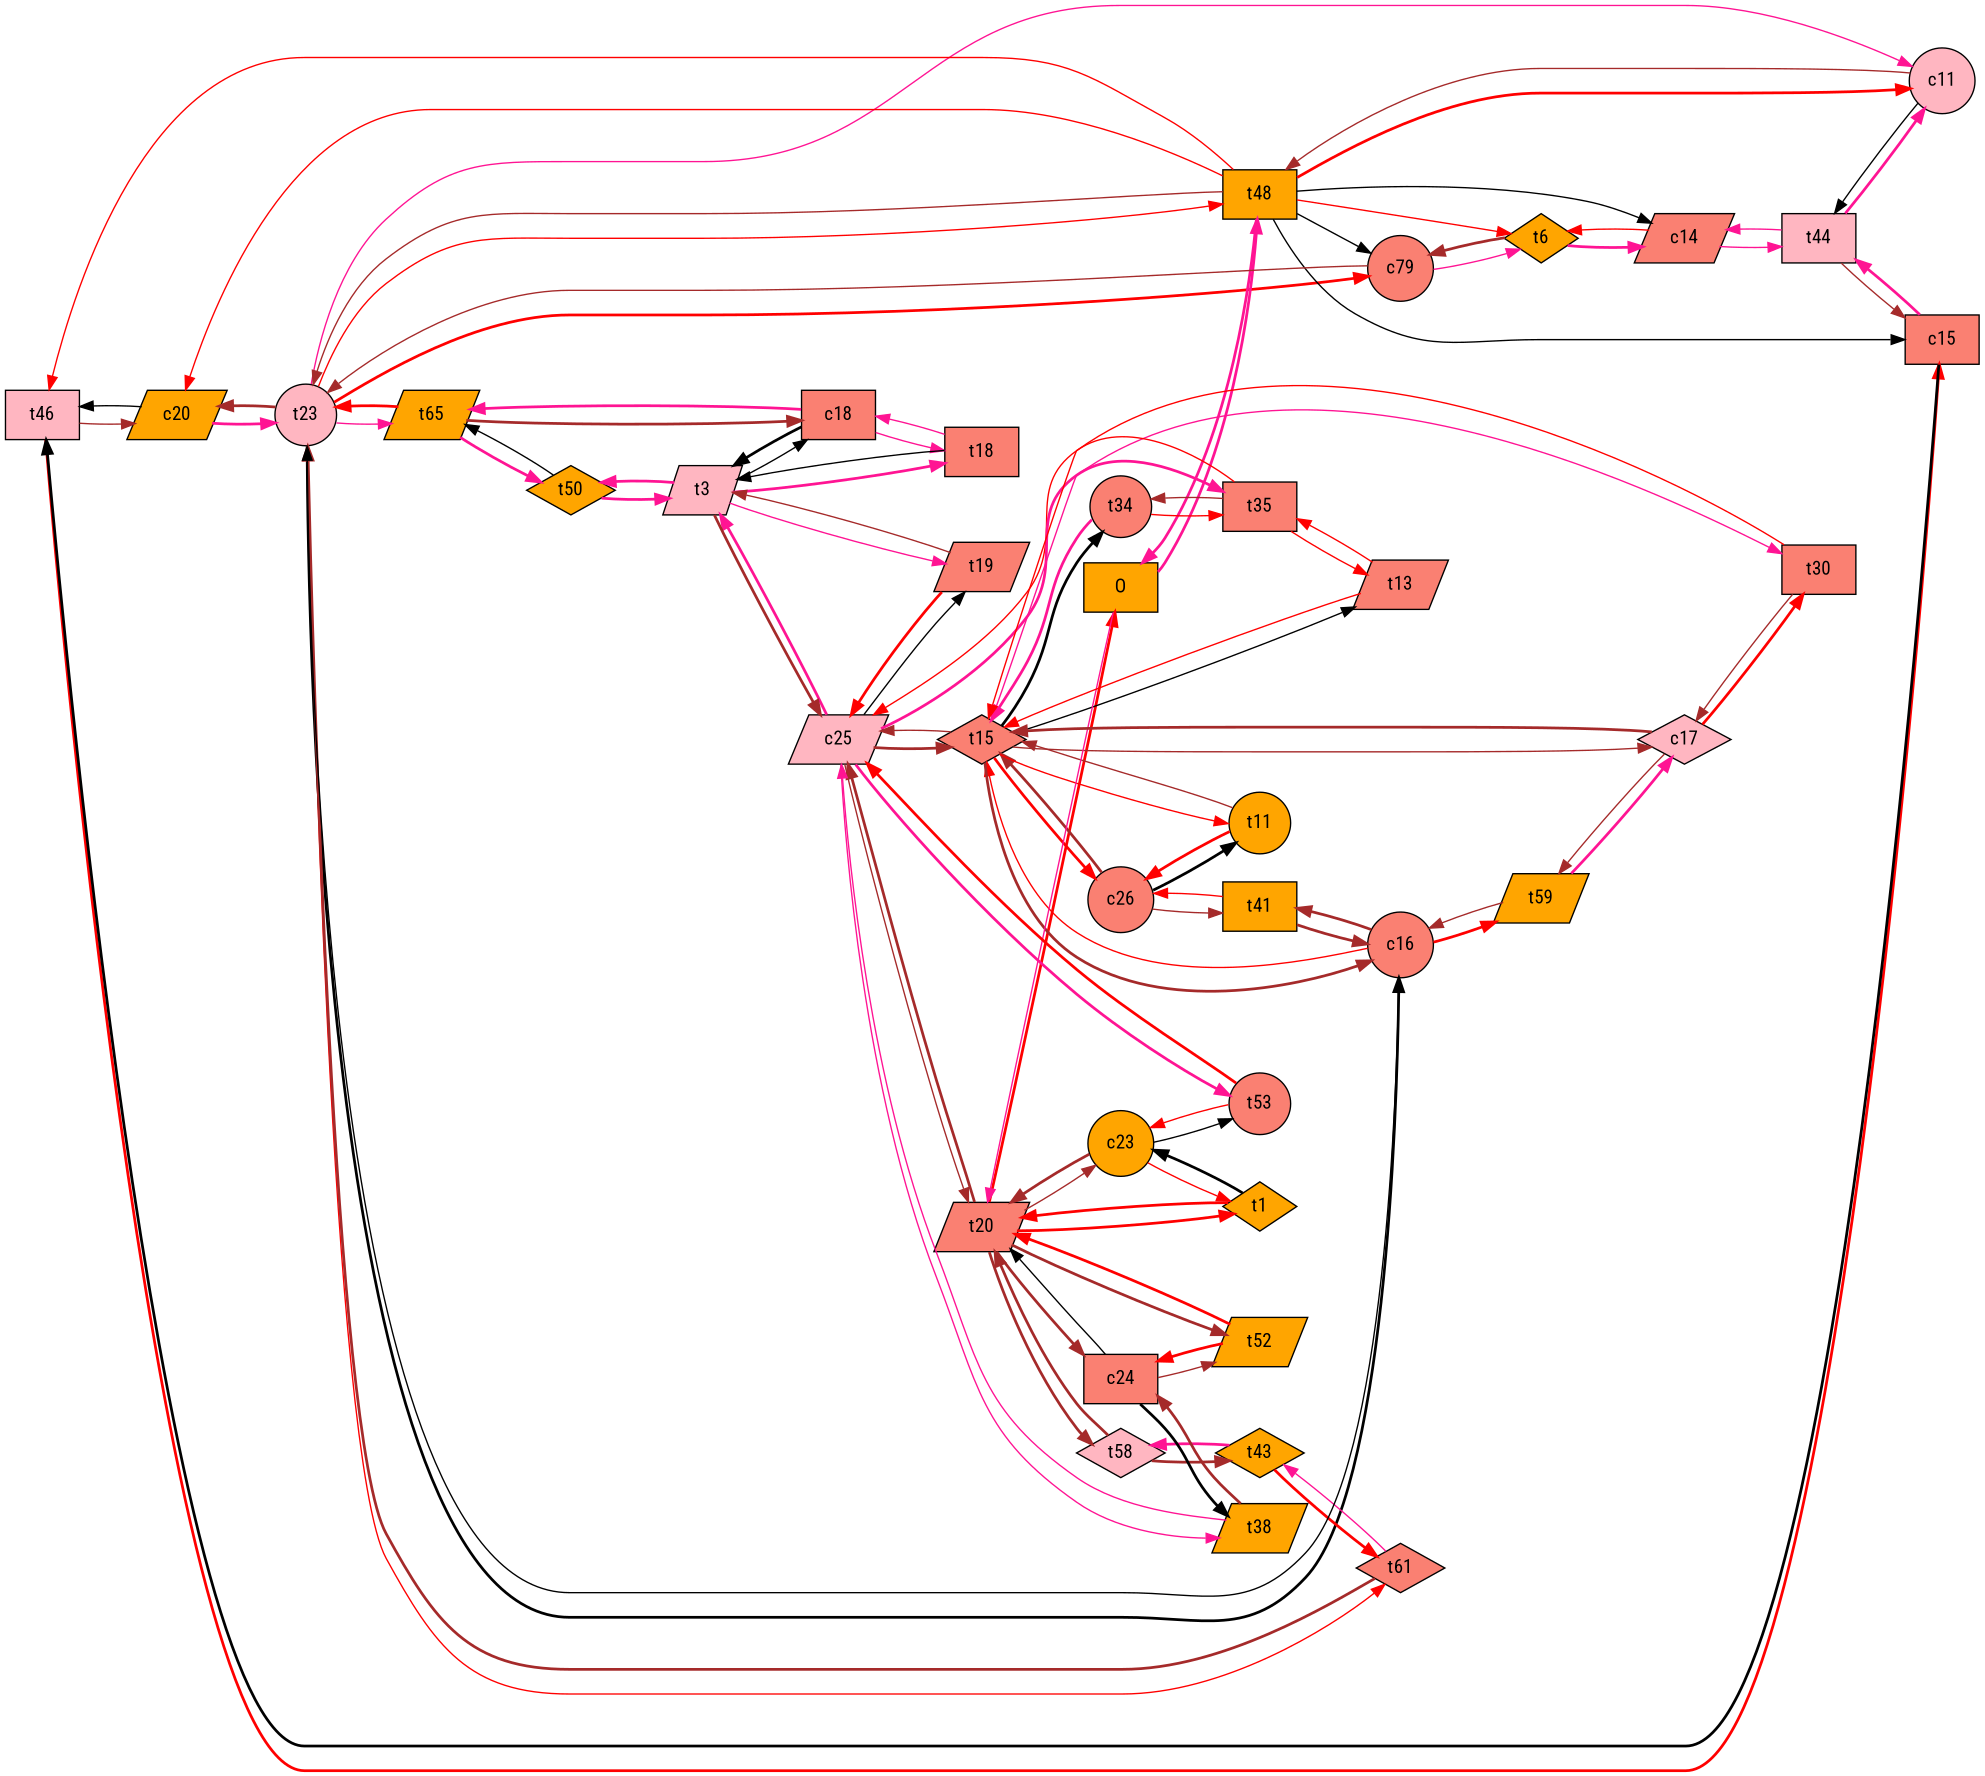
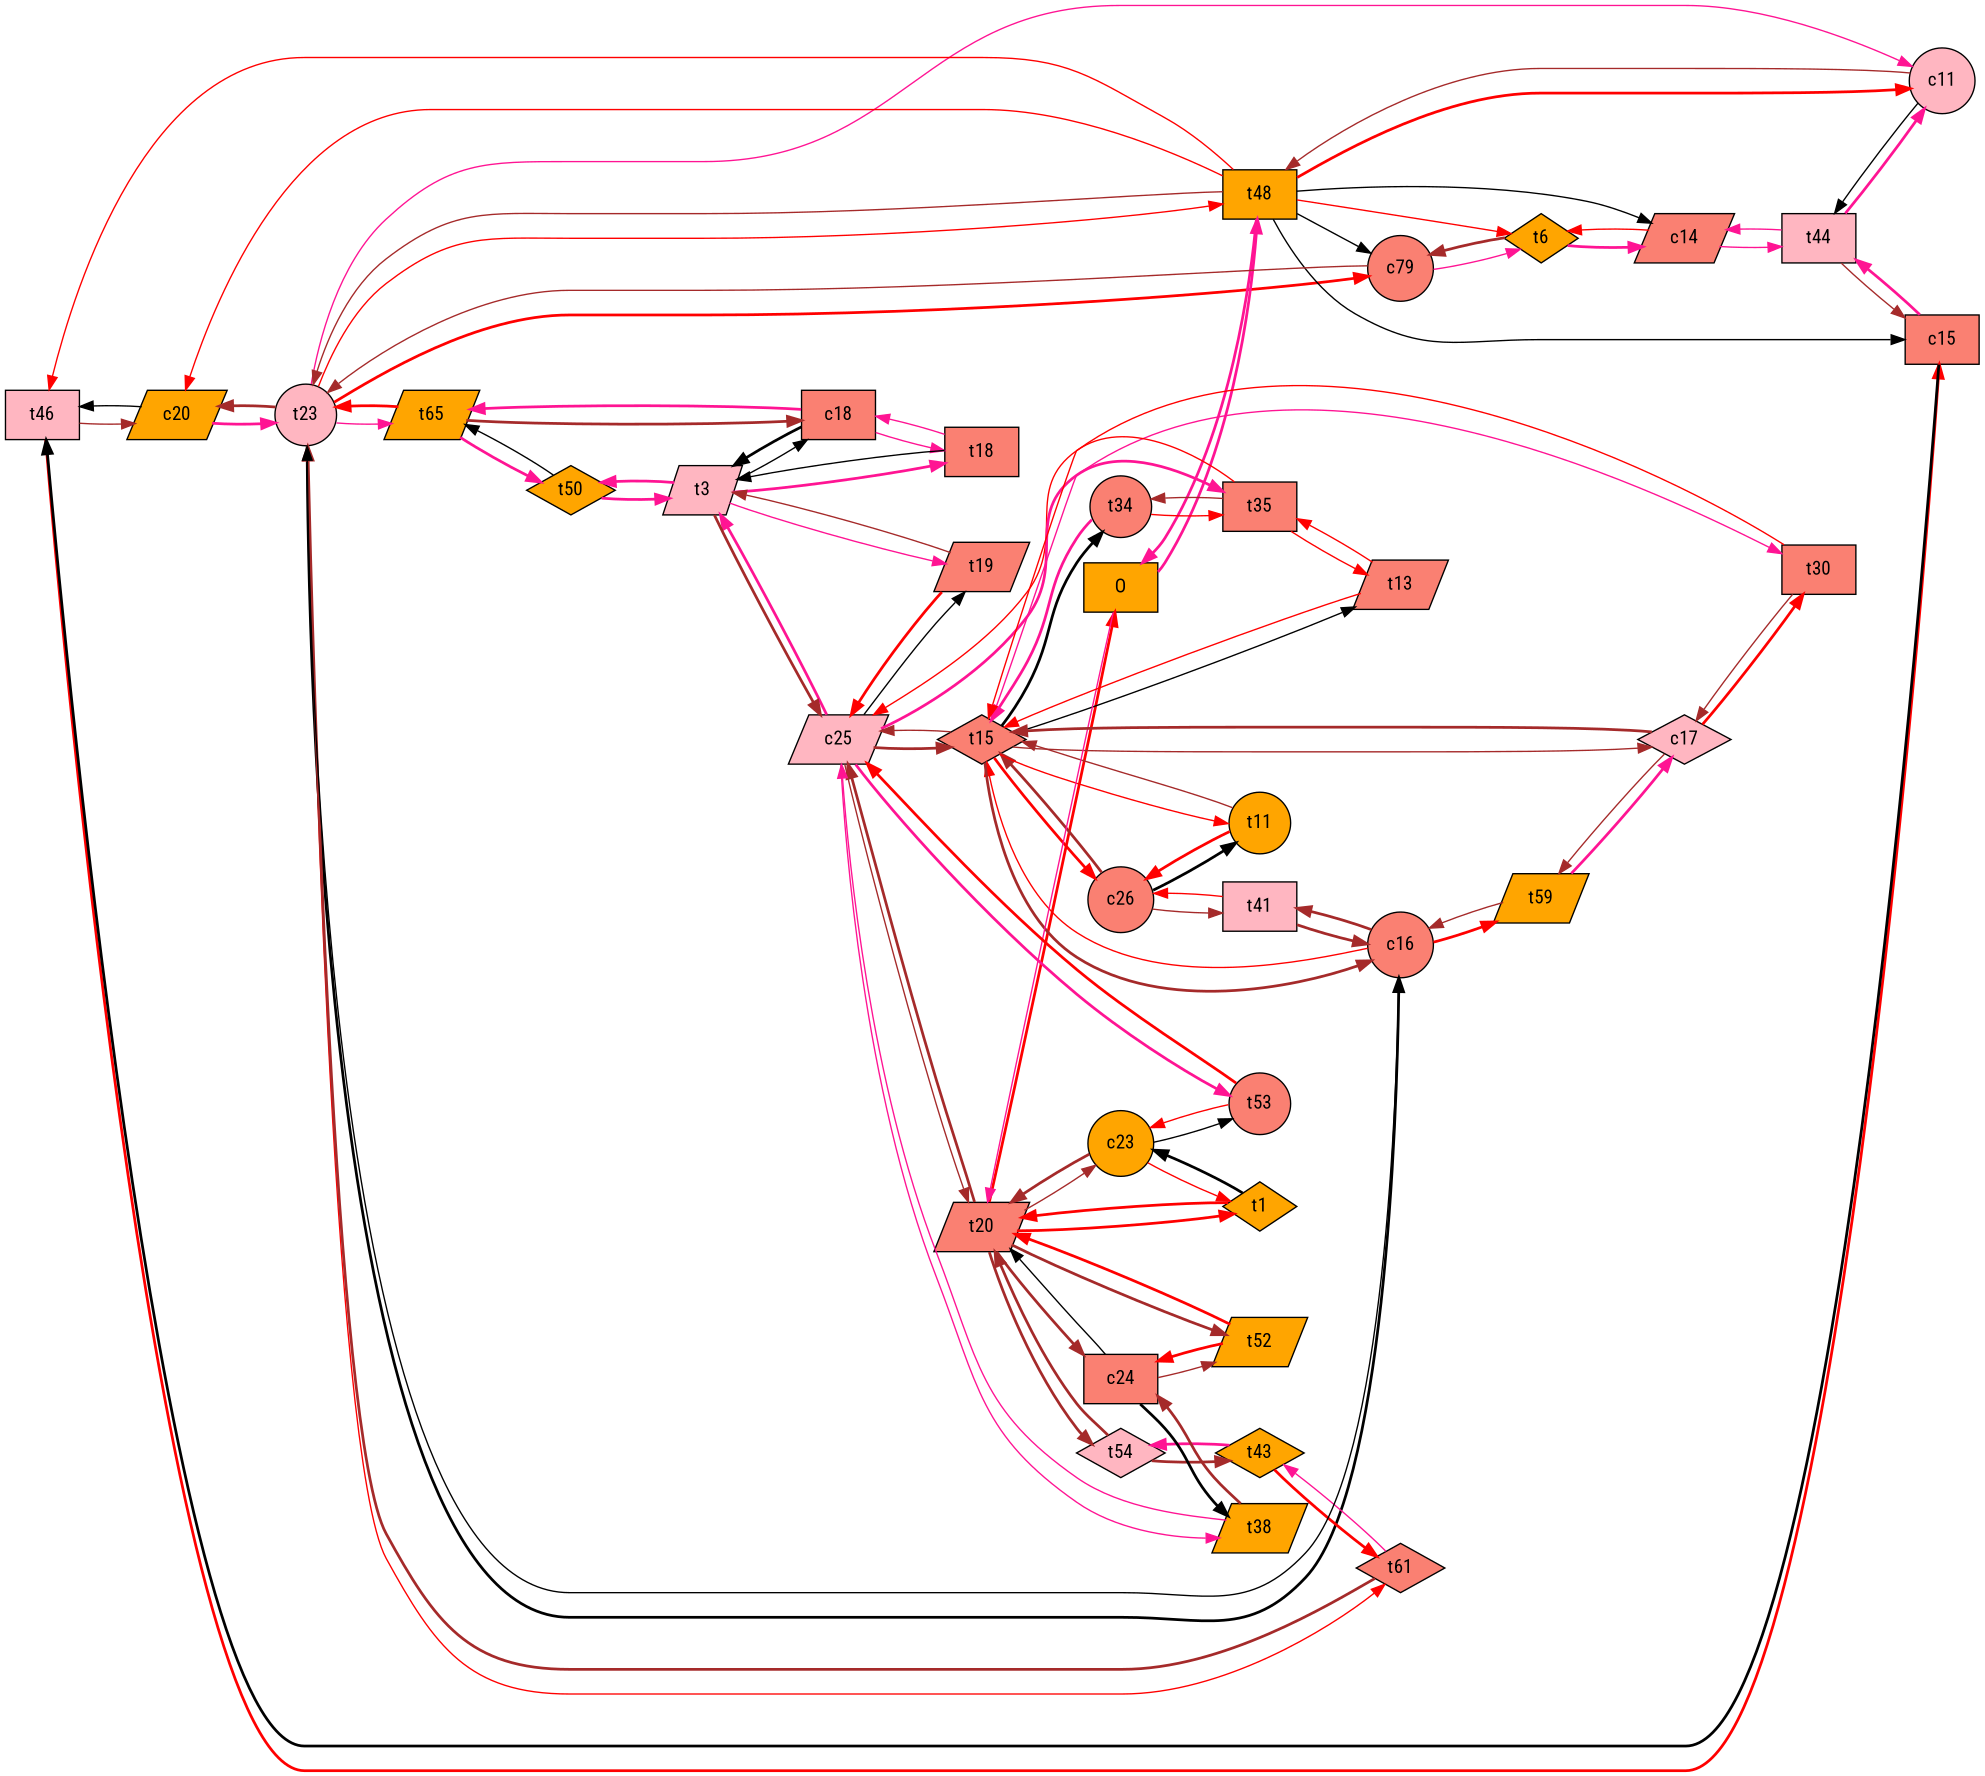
(1260, 907) -> (1260, 907)
(1121, 1453) -> (1121, 1453)
